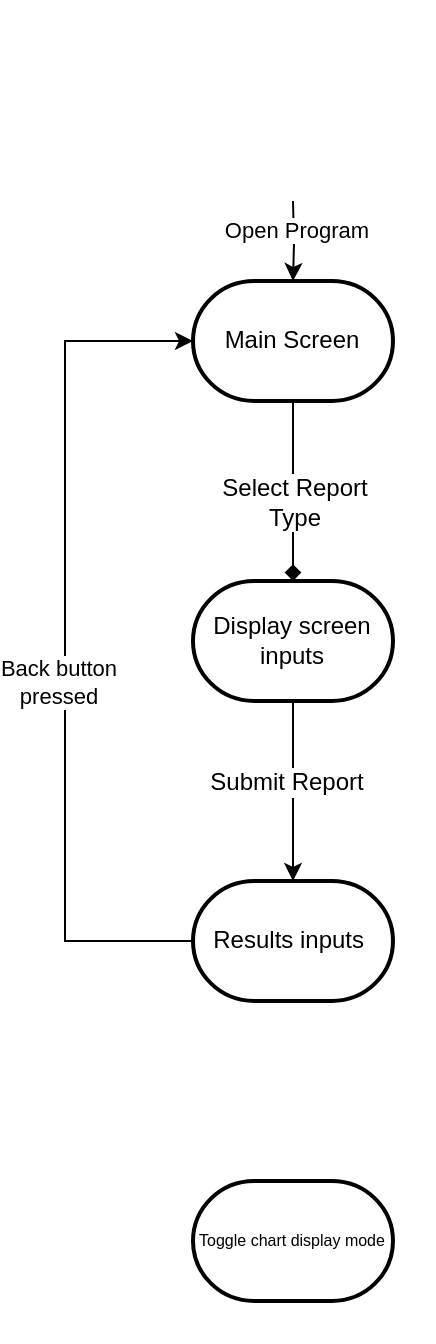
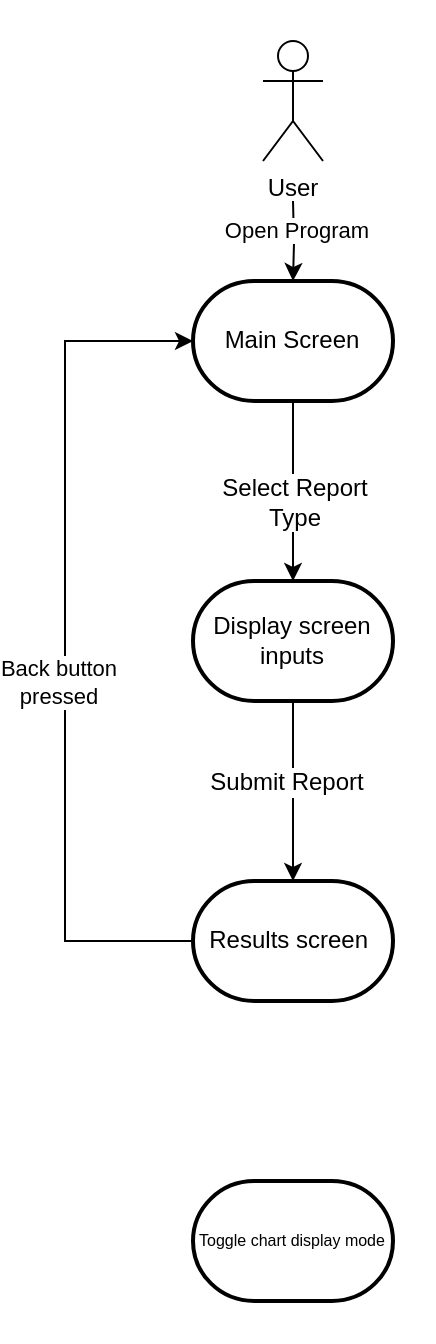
none -> (293, 101)
(293, 565) -> (293, 566)
(293, 941) -> (293, 941)
